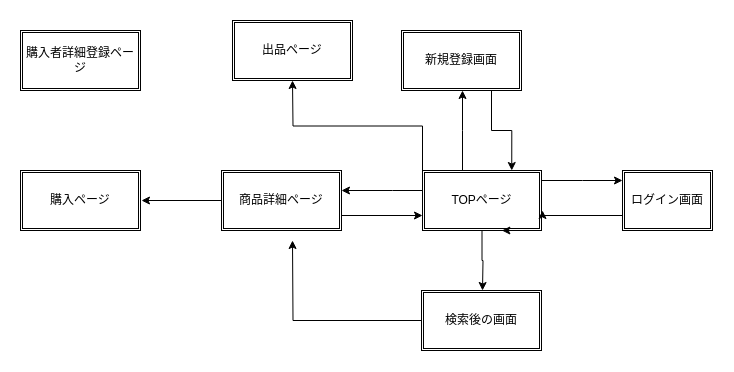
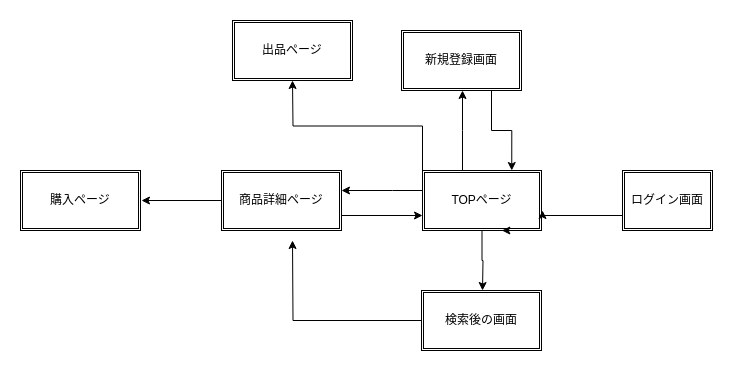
(81, 61) -> none
(579, 181) -> none
